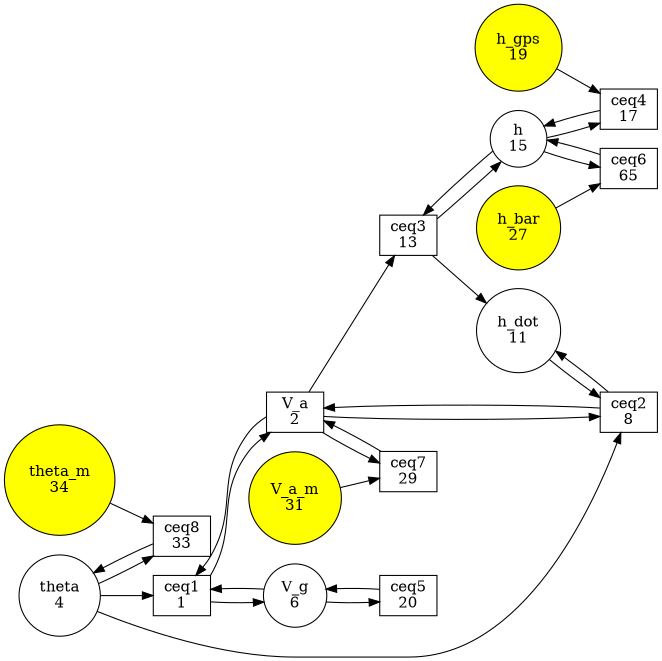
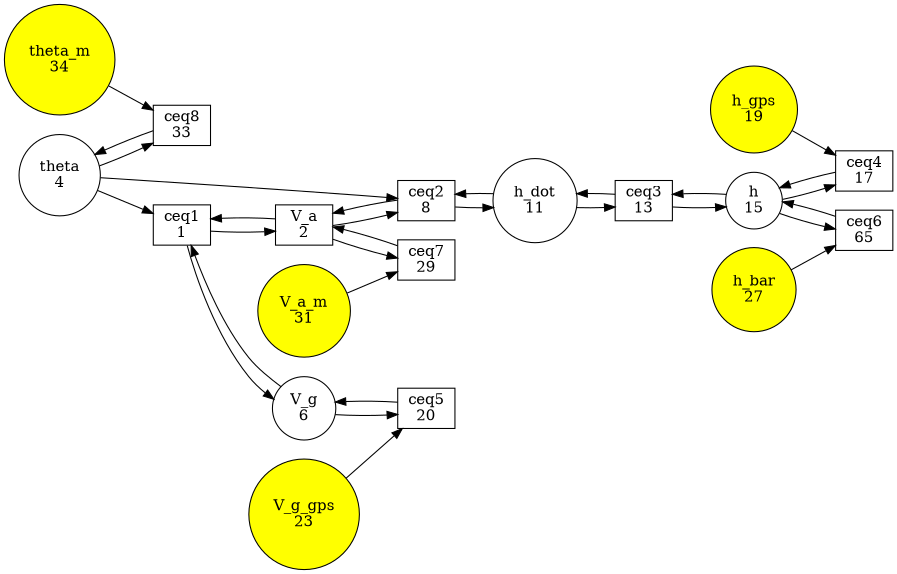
(349, 328) -> (591, 208)
none -> (304, 514)
